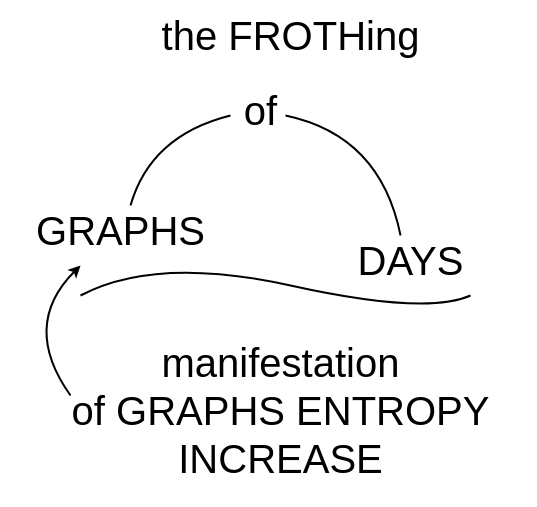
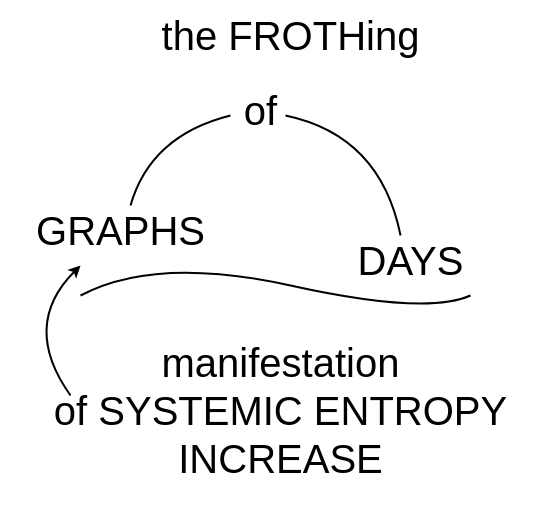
(281, 411) -> (281, 411)
